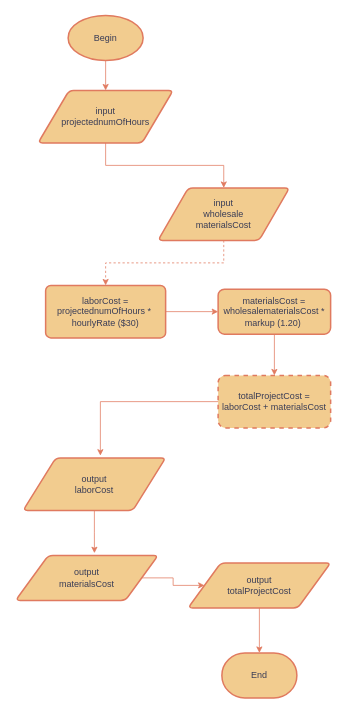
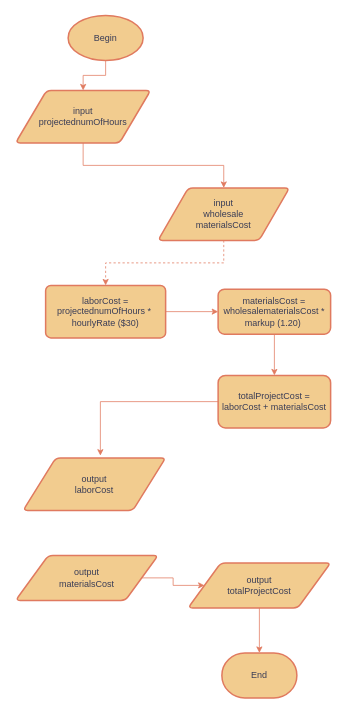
(105, 117) -> (83, 117)
(274, 402) -> (274, 402)
(94, 529) -> none
